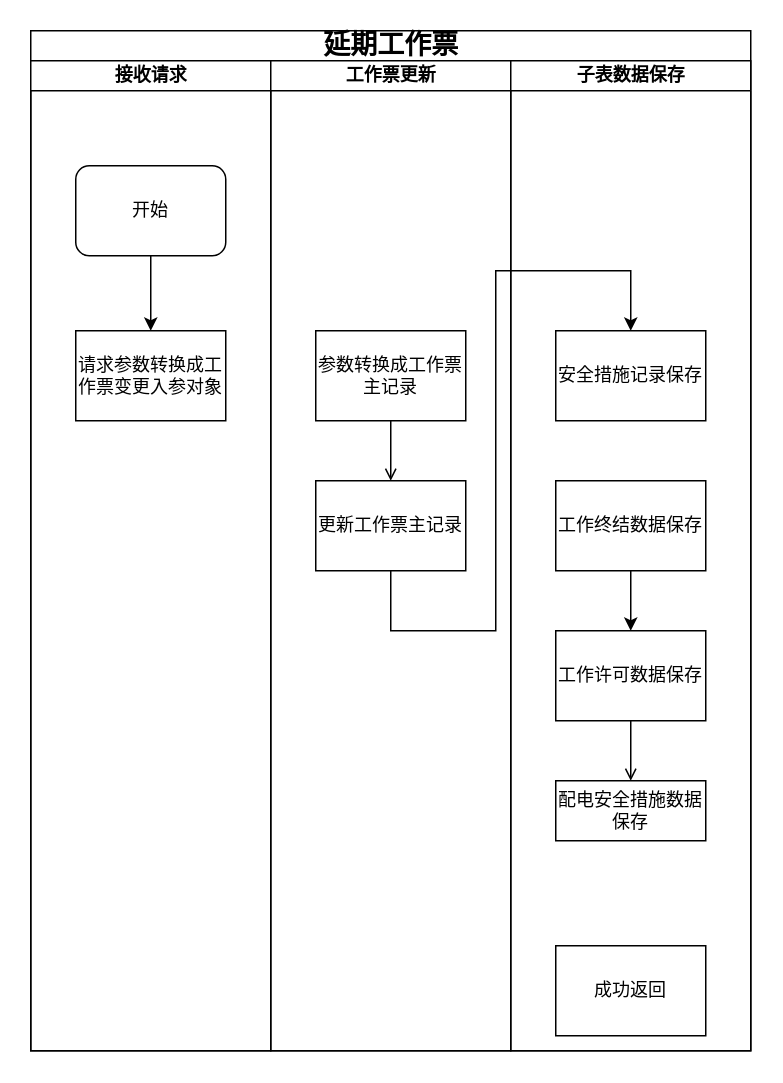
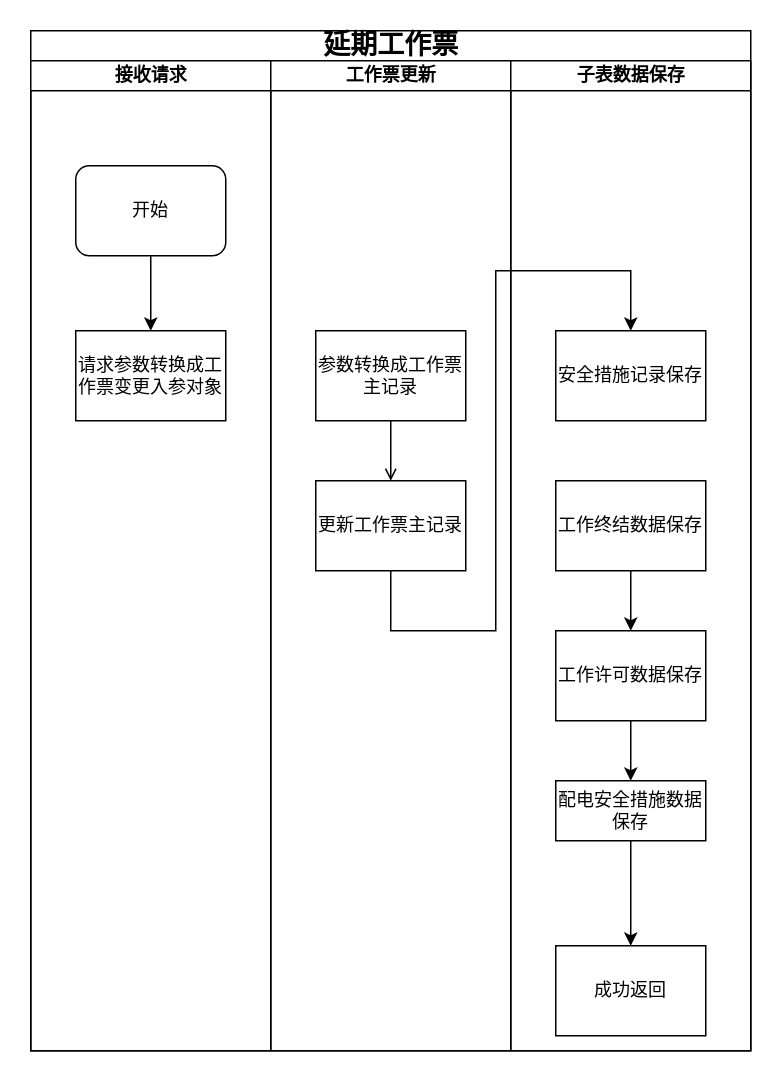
(631, 771) -> (631, 769)
none -> (631, 888)
